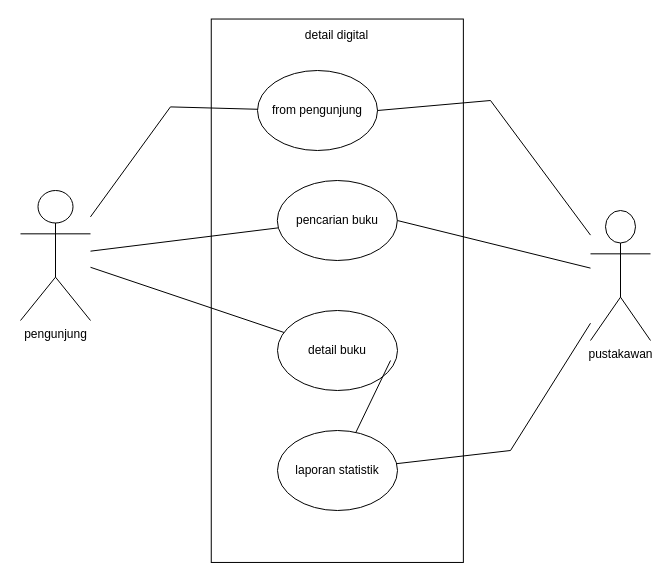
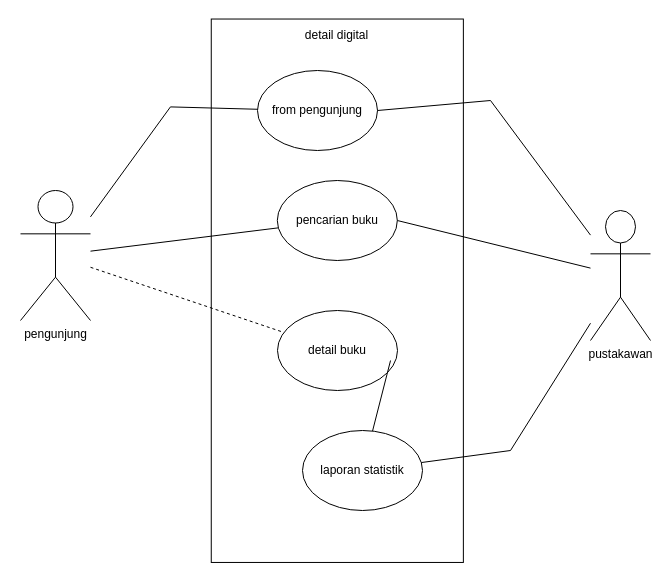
(187, 300) -> (187, 300)
(338, 471) -> (363, 471)
